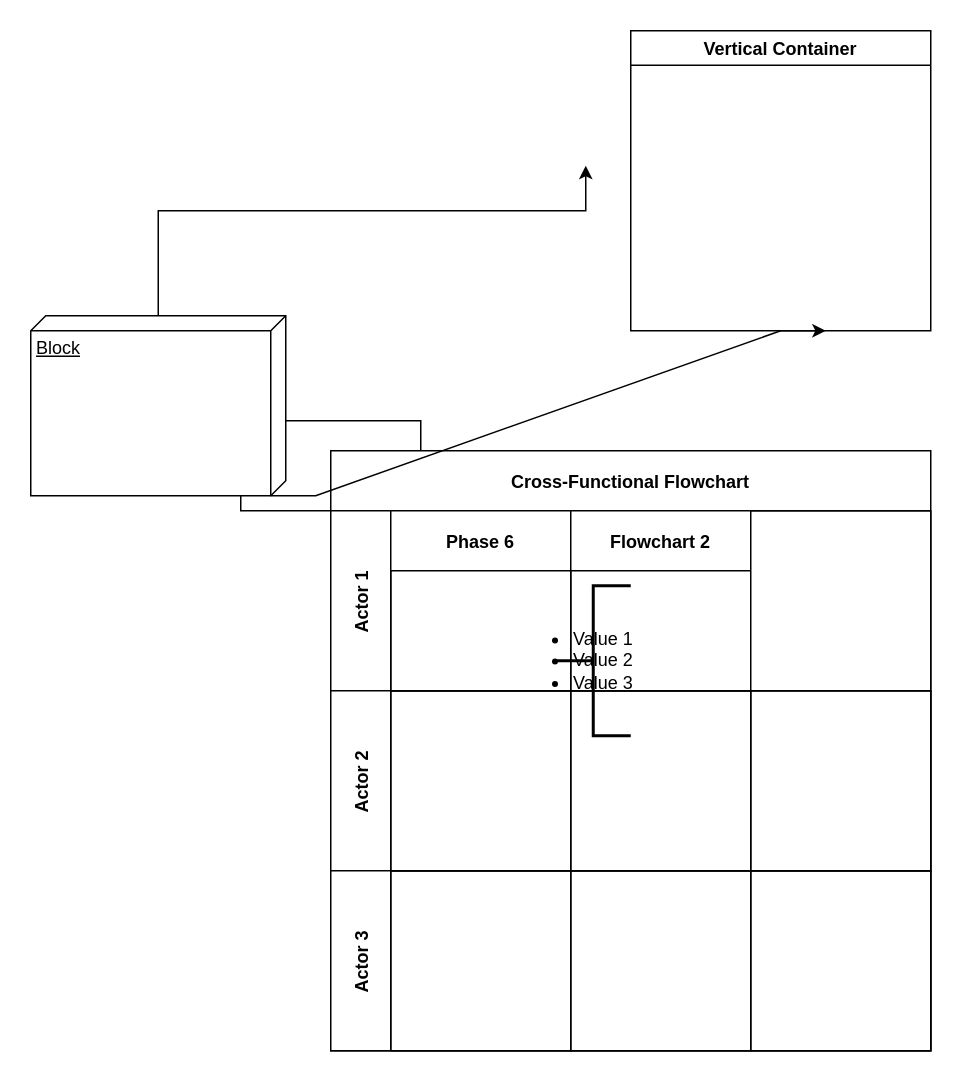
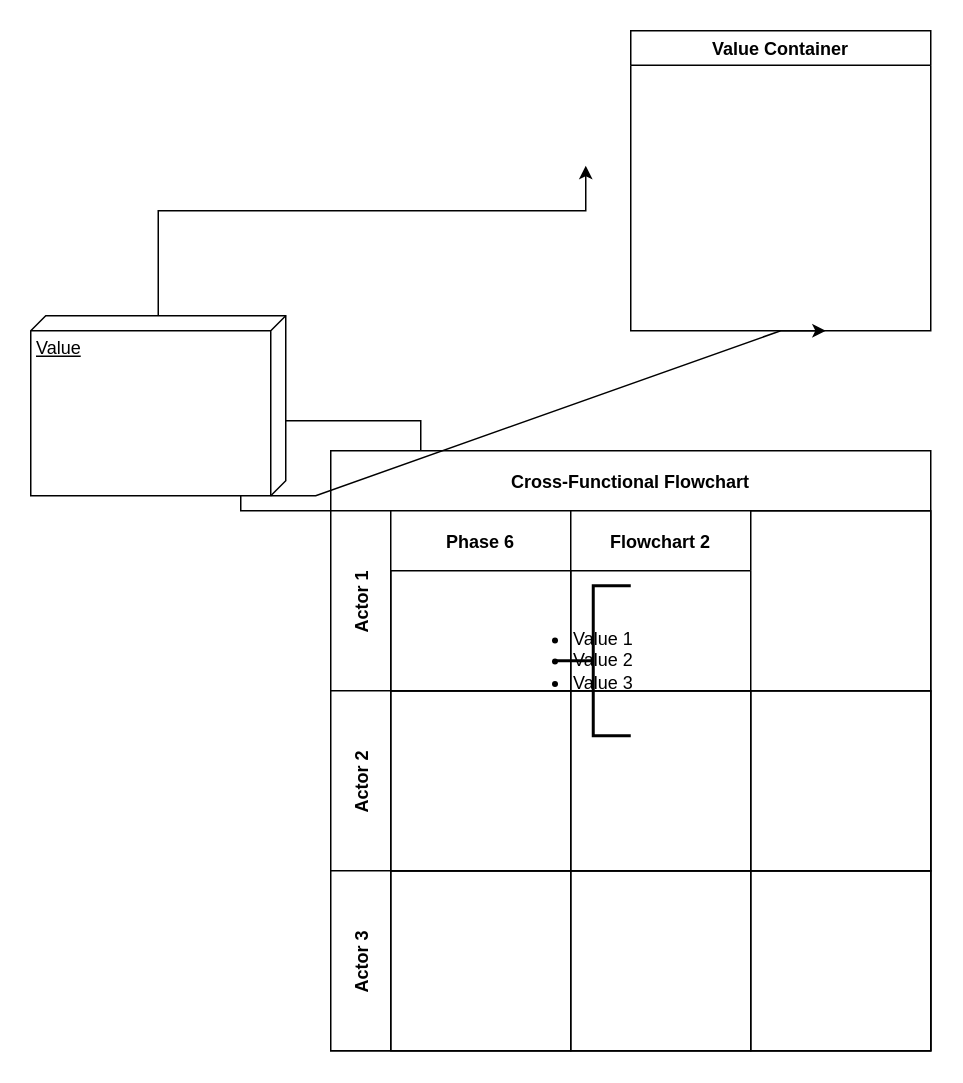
(780, 49) -> (780, 49)
(60, 349) -> (60, 349)
